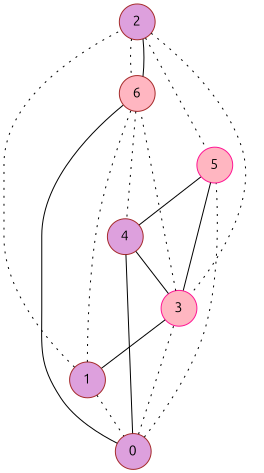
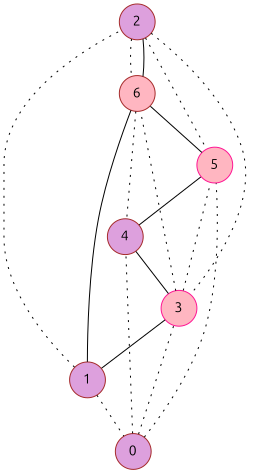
(96, 234) -> (96, 234)
(197, 237) -> (197, 237)
(42, 276) -> (176, 129)
(129, 340) -> (129, 340)
